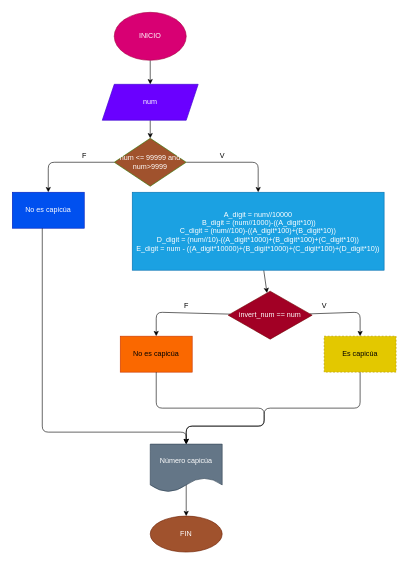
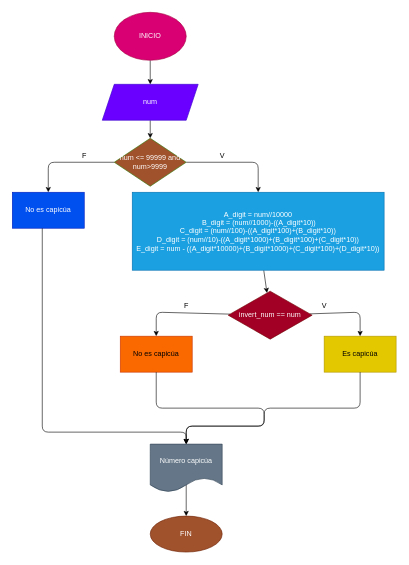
(360, 354) -> (360, 354)
